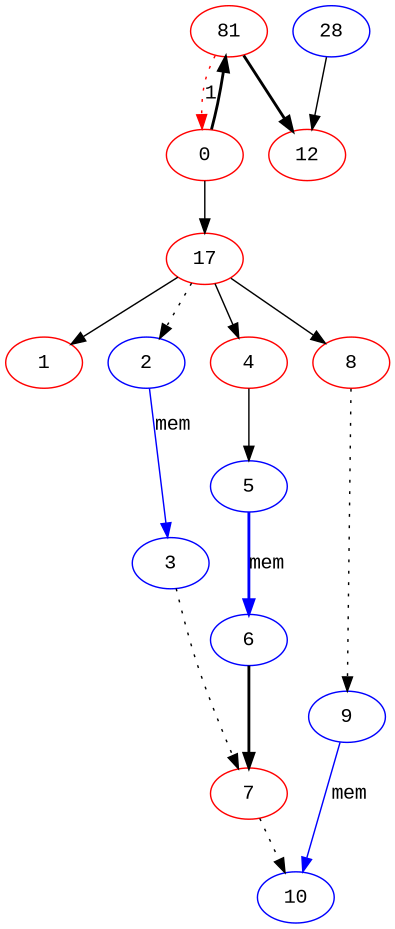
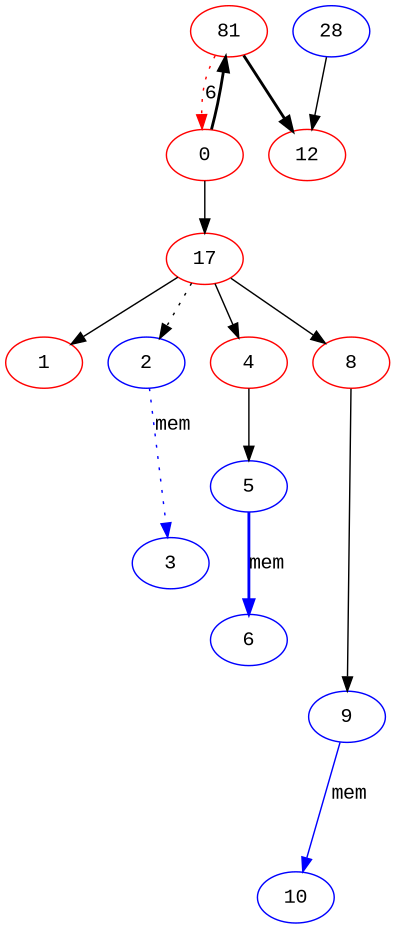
(211, 93) -> (211, 93)
(158, 456) -> (158, 456)
(349, 533) -> (349, 533)
(249, 794) -> none
